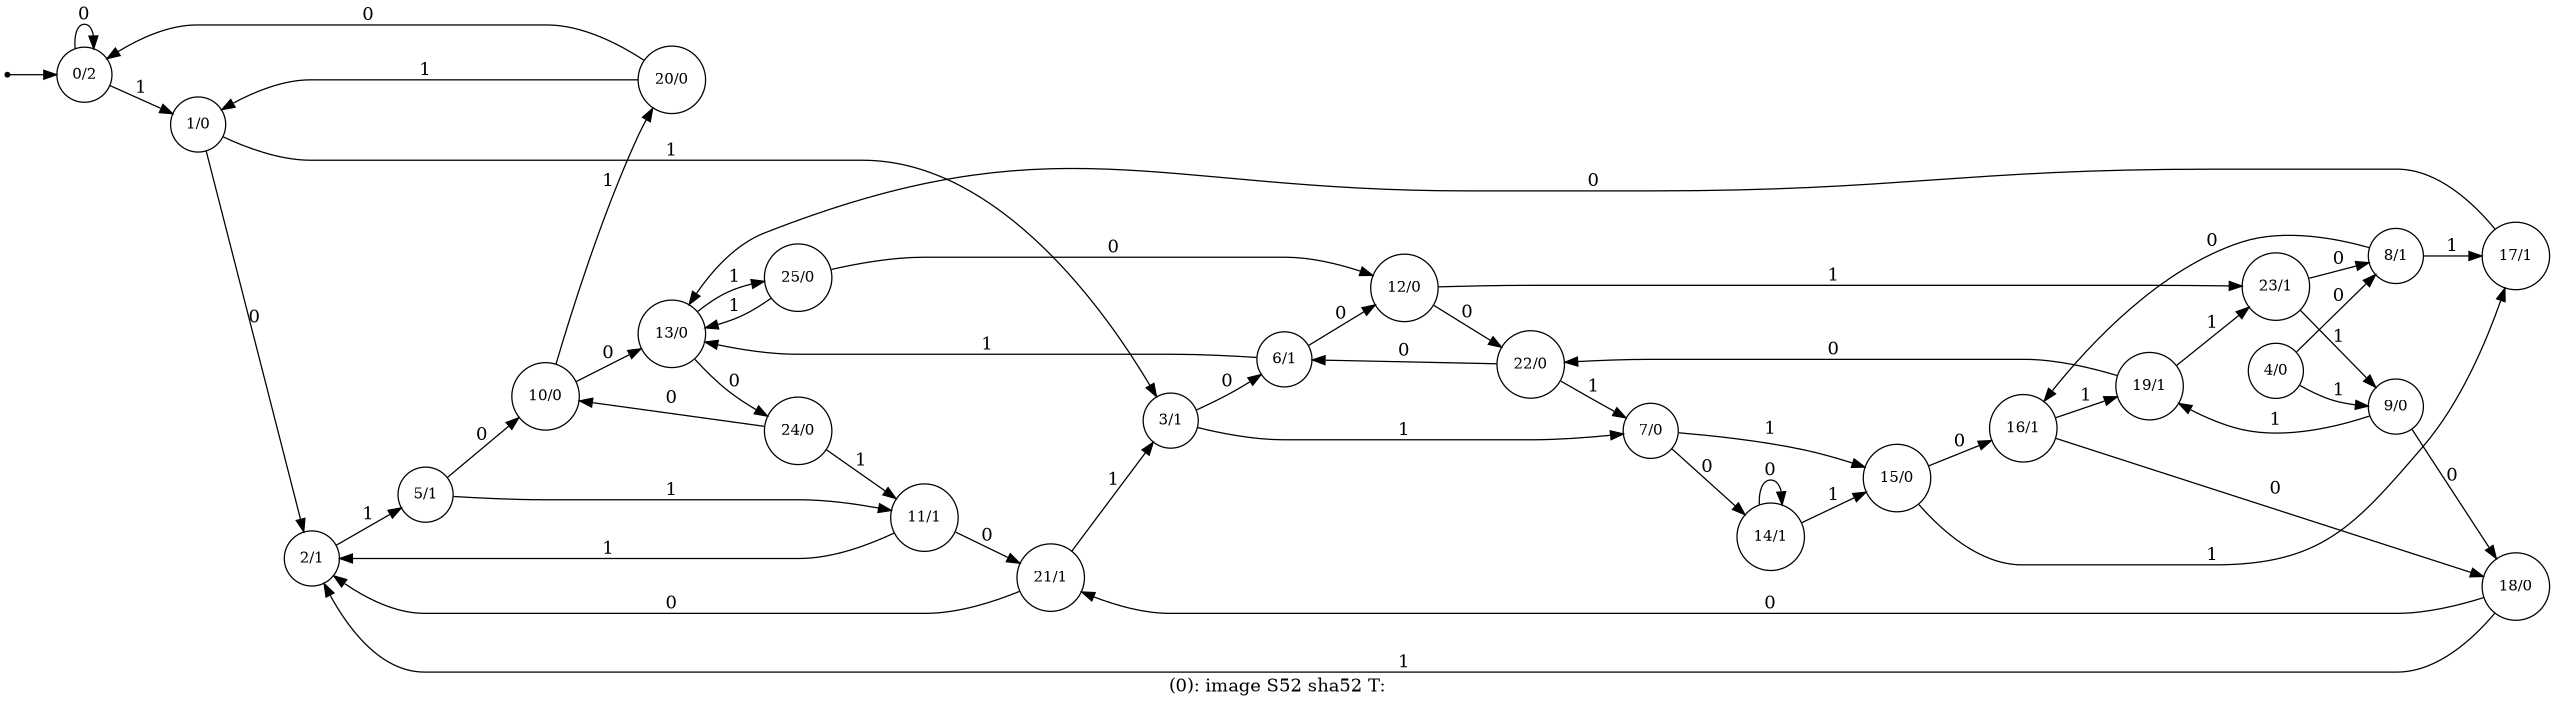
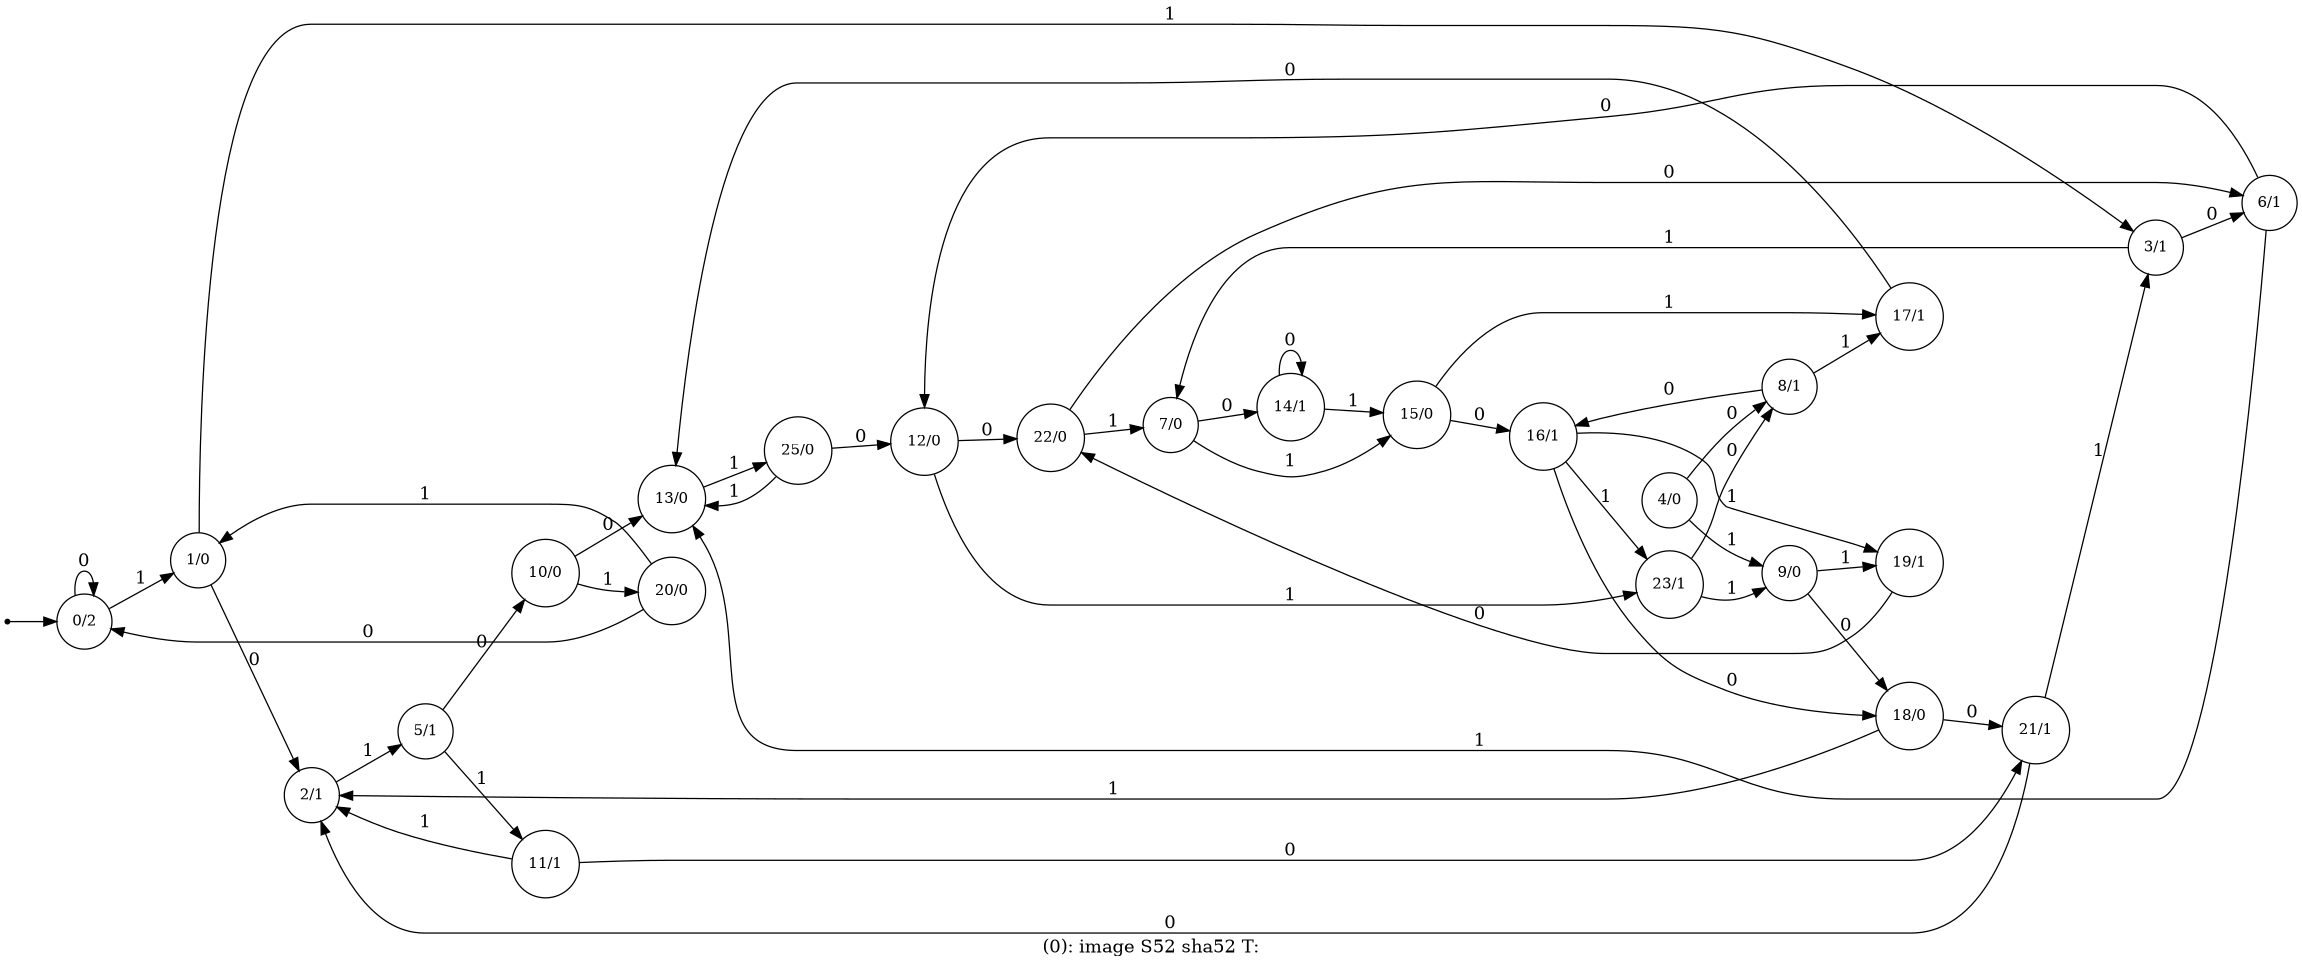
(2208, 340) -> (1602, 505)
(798, 431) -> none
